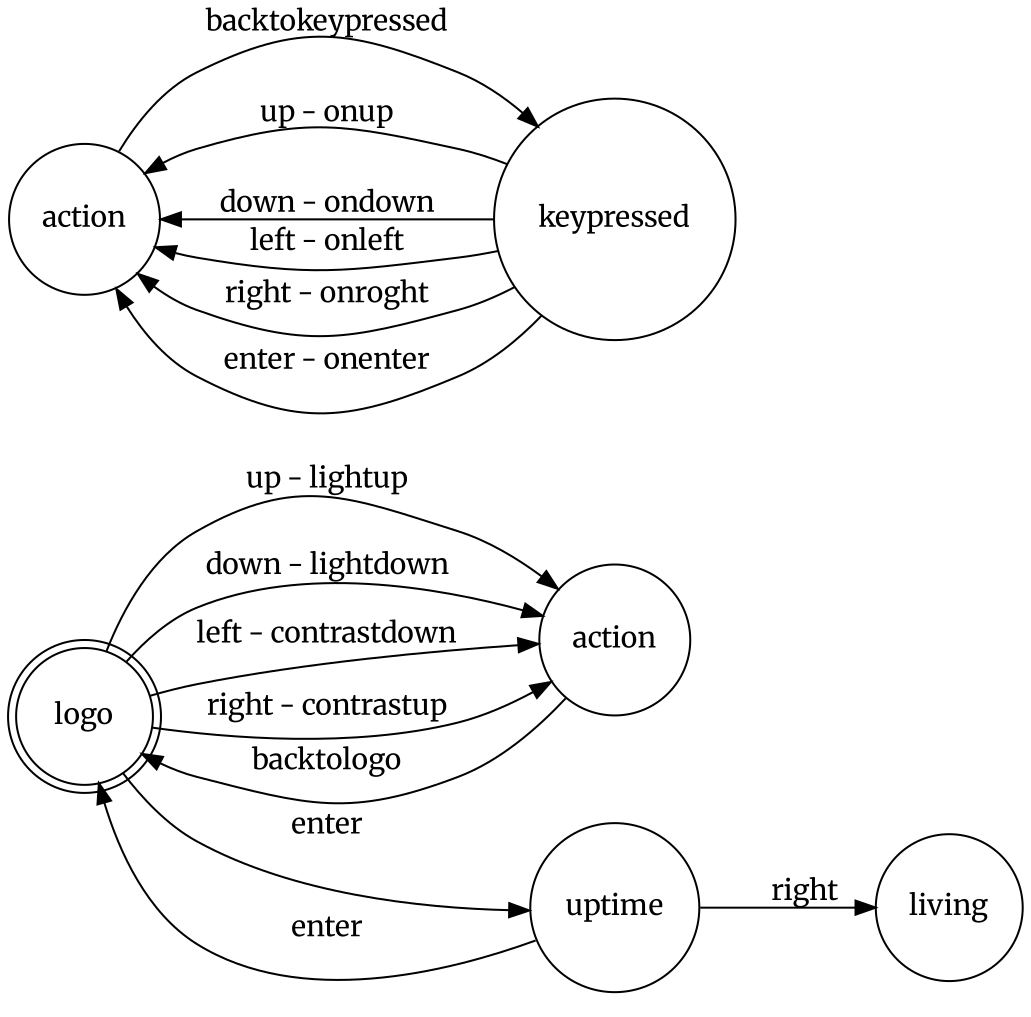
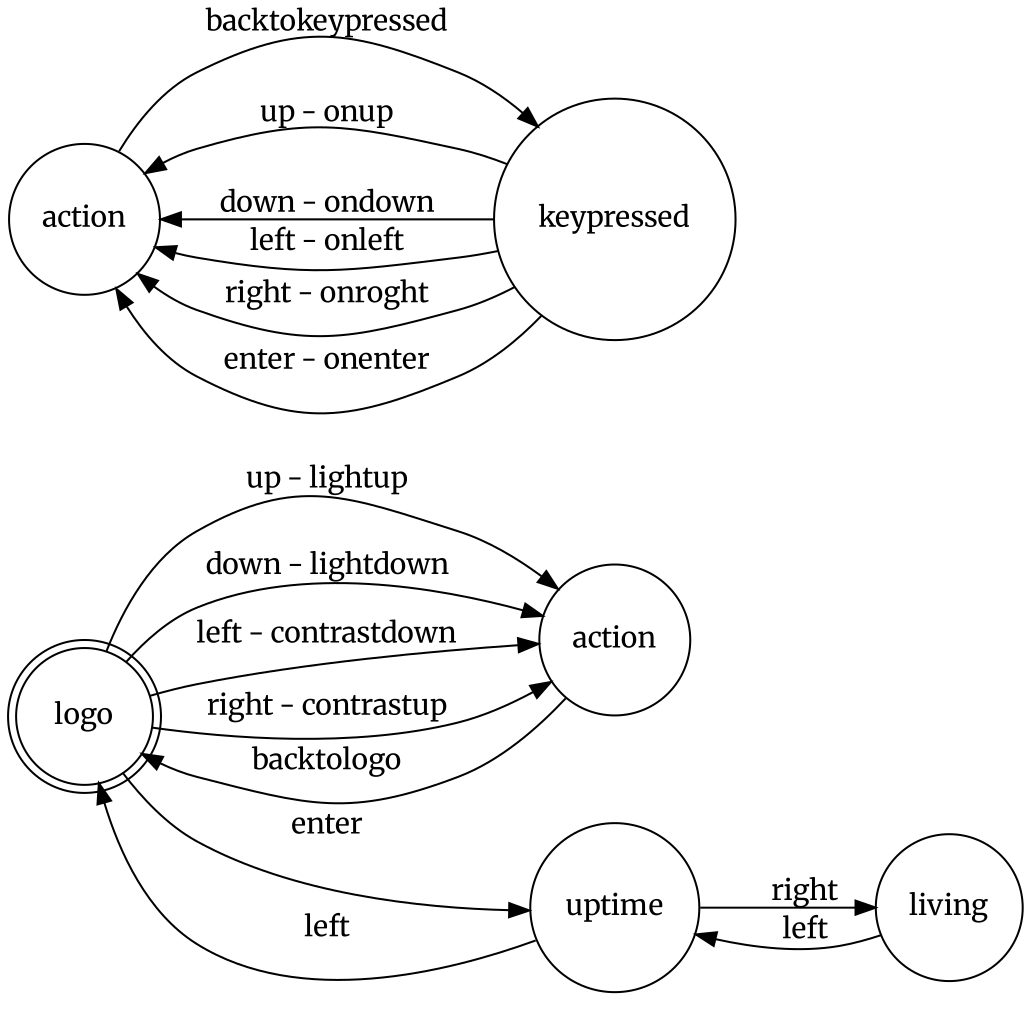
(327, 929) -> (327, 929)
none -> (799, 949)
